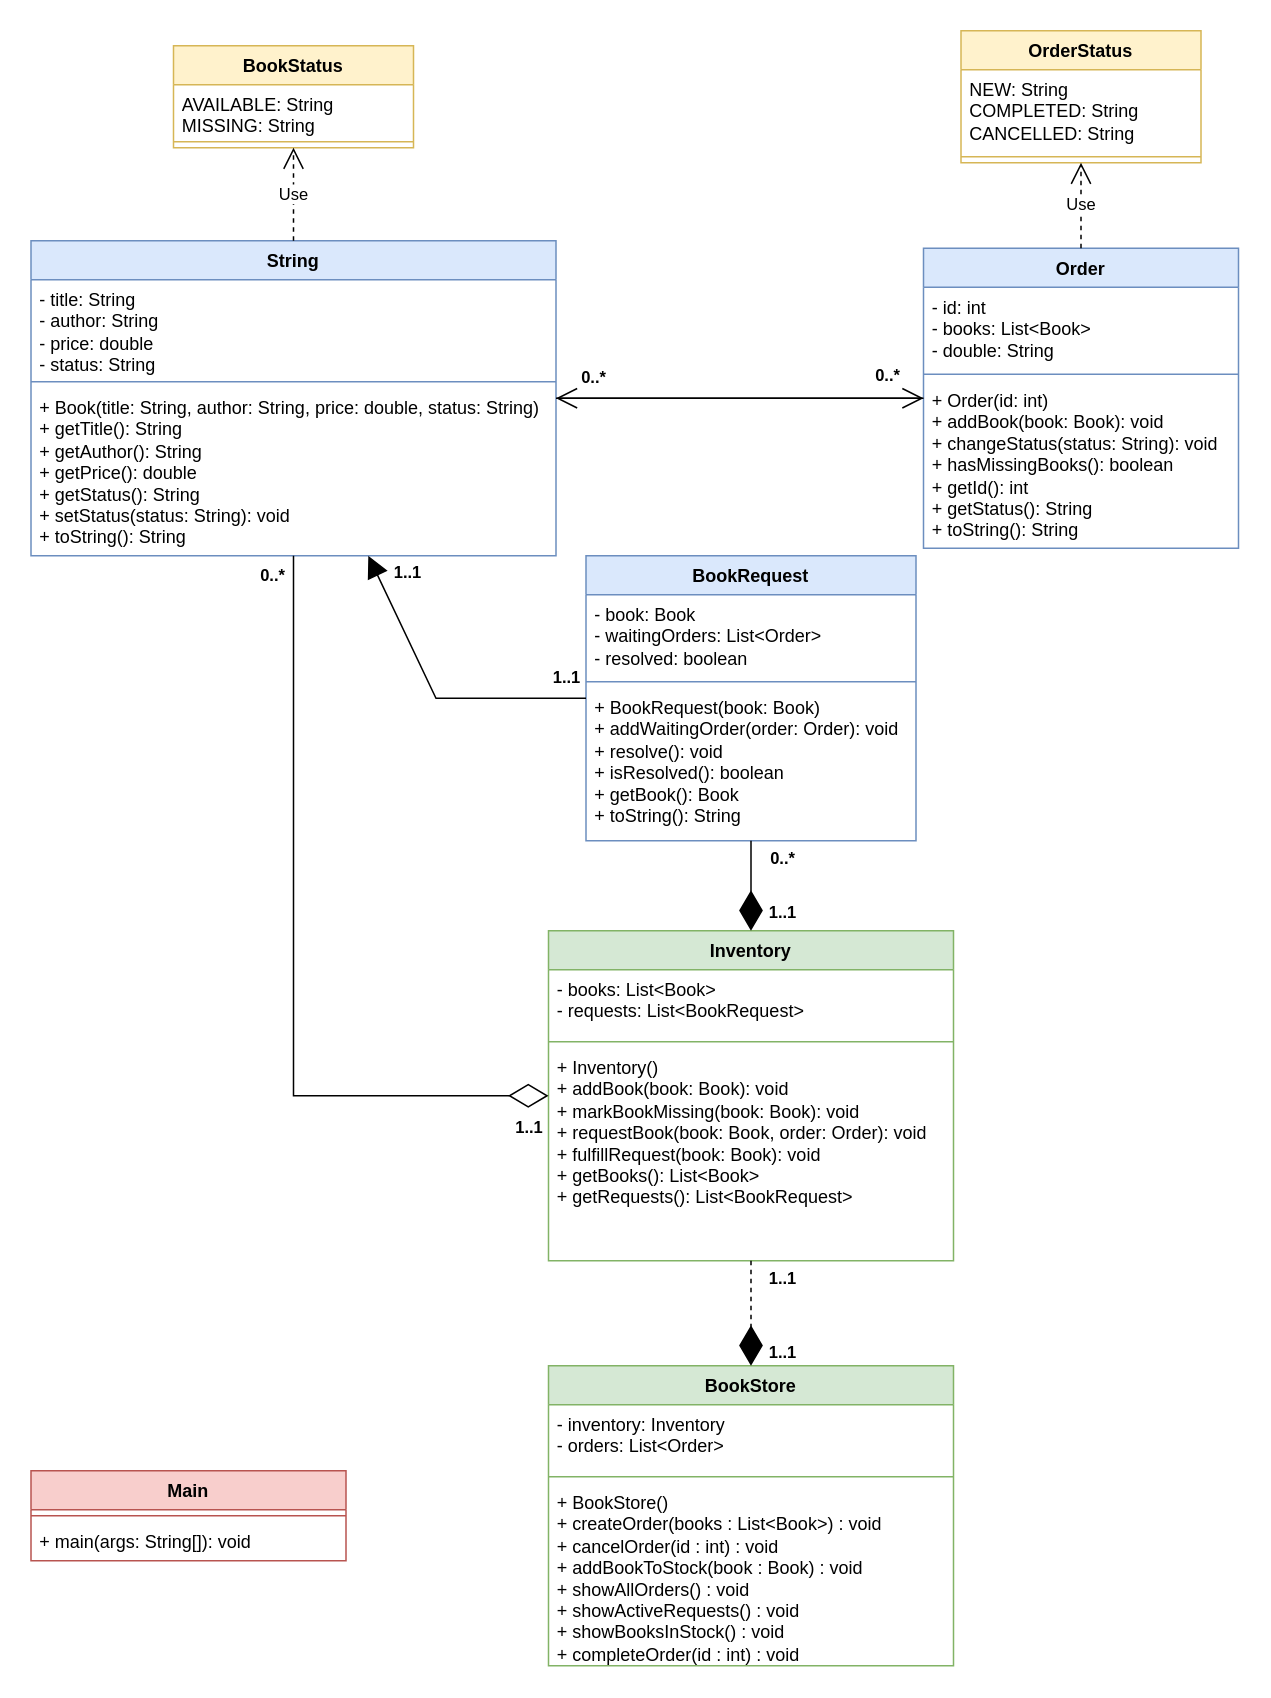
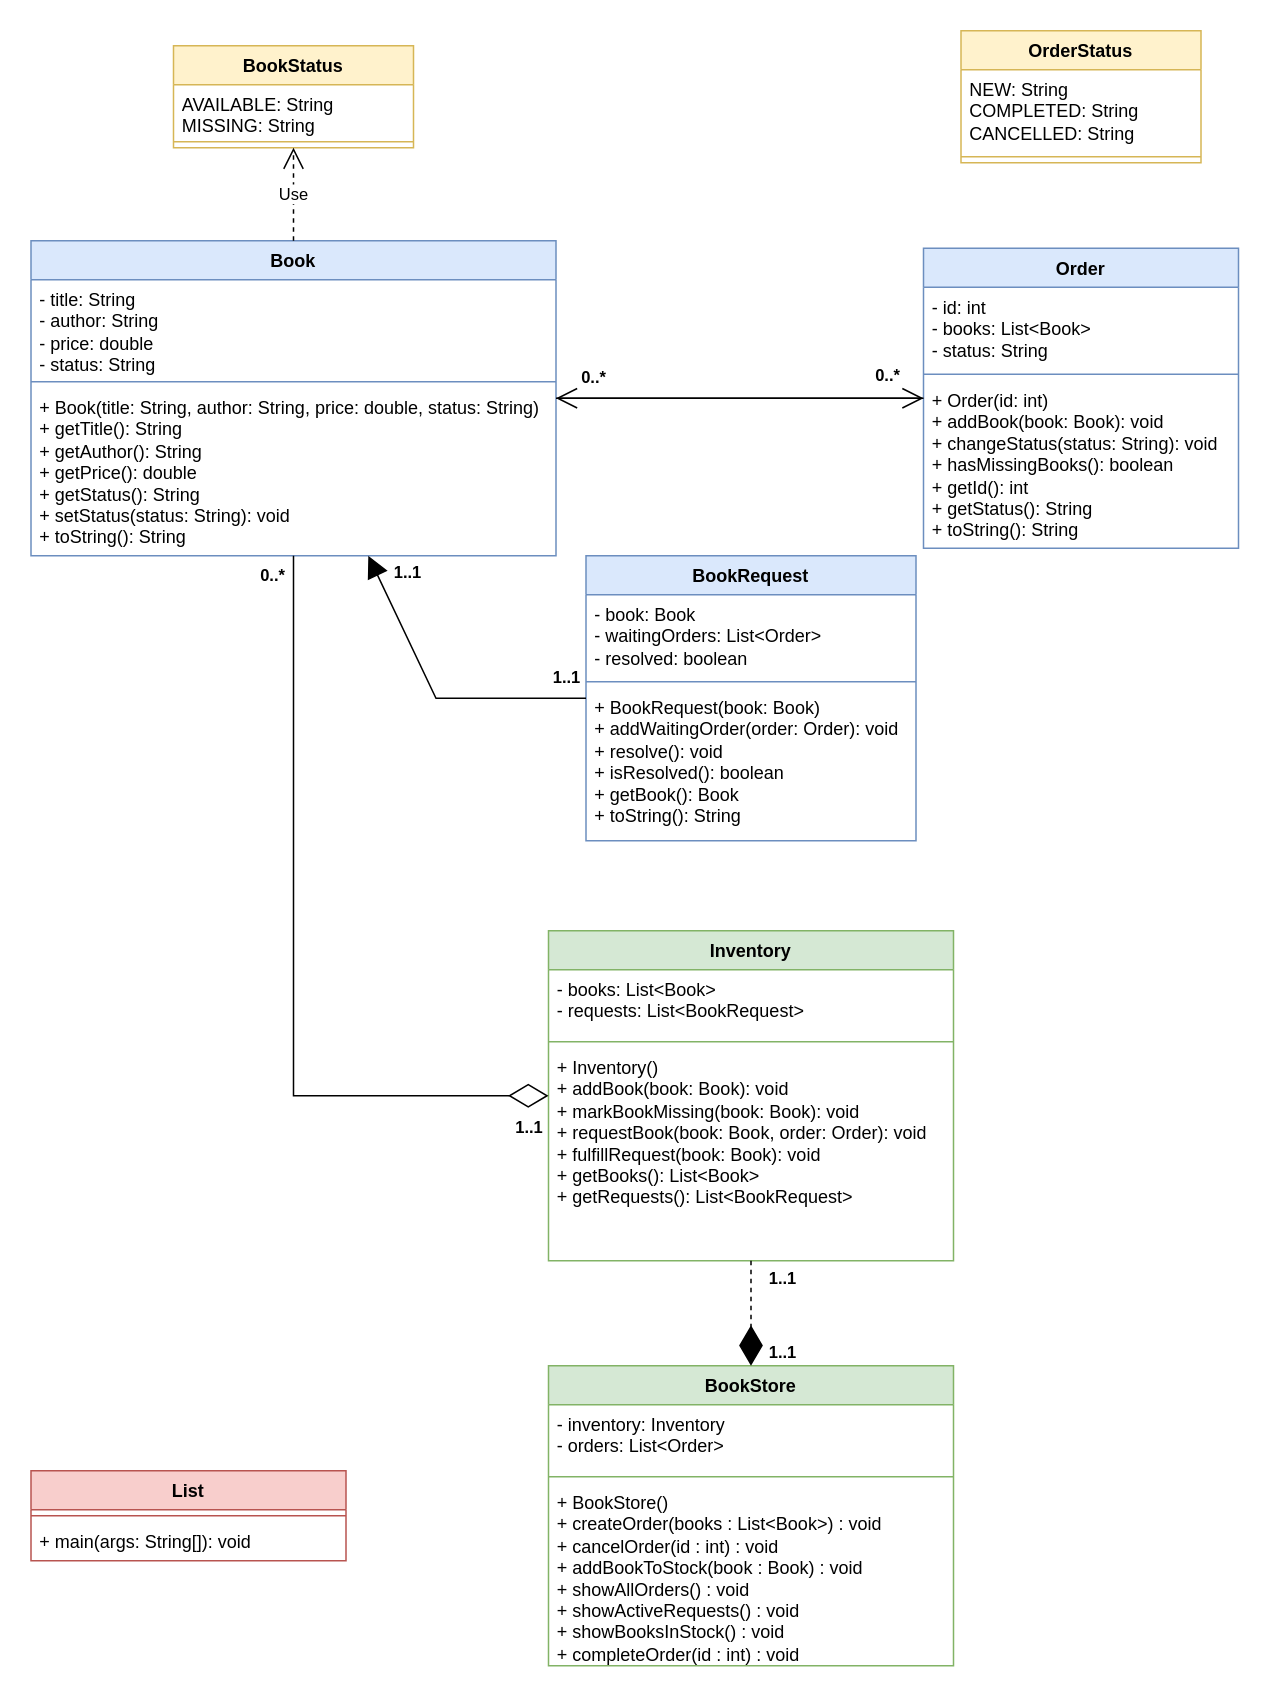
(1081, 207) -> none
(293, 262) -> (293, 262)
(1019, 330) -> (1019, 330)
(751, 867) -> none
(188, 1492) -> (188, 1492)
